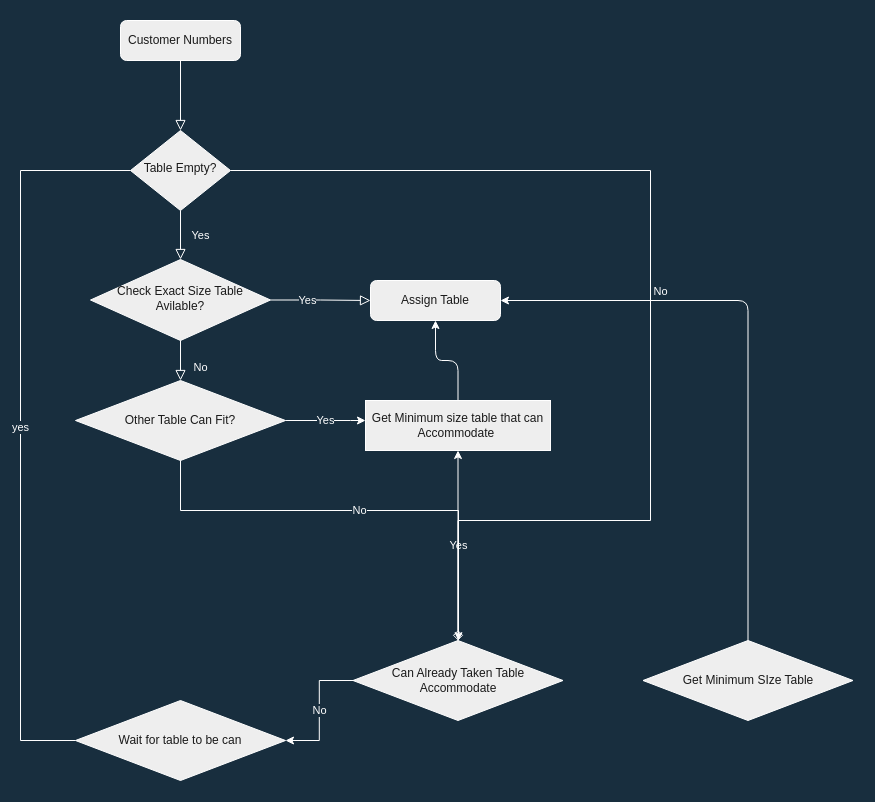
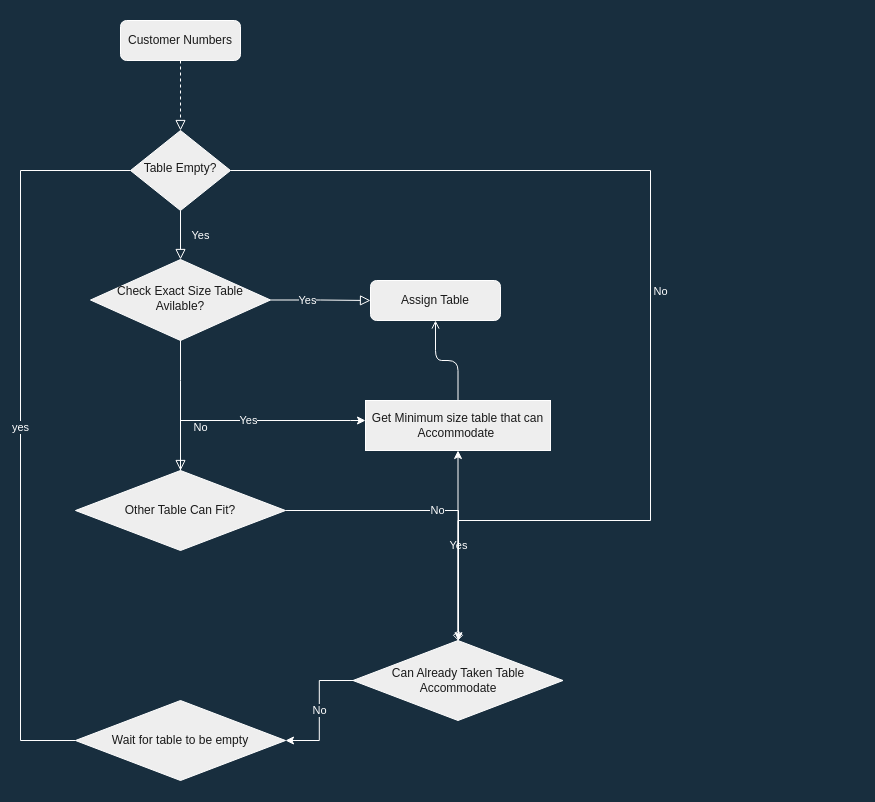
(181, 91) -> (181, 91)
(436, 329) -> (436, 327)
(748, 356) -> none
(181, 421) -> (181, 511)
(748, 681) -> none
(181, 741) -> (181, 741)
